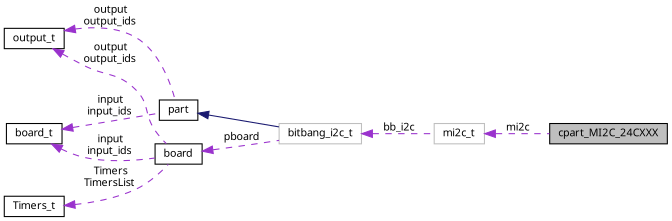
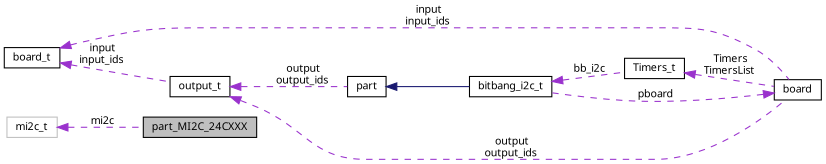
(116, 120) -> (120, 73)
(320, 134) -> (511, 87)
(403, 134) -> (594, 76)
(609, 134) -> (200, 127)
